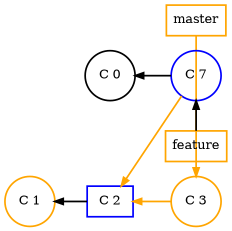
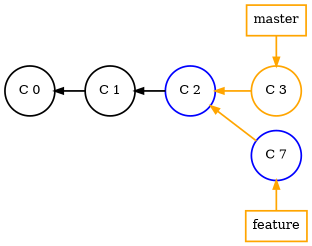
(157, 76) -> (74, 91)
(196, 120) -> (276, 200)
(30, 201) -> (110, 91)
(110, 201) -> (190, 91)
